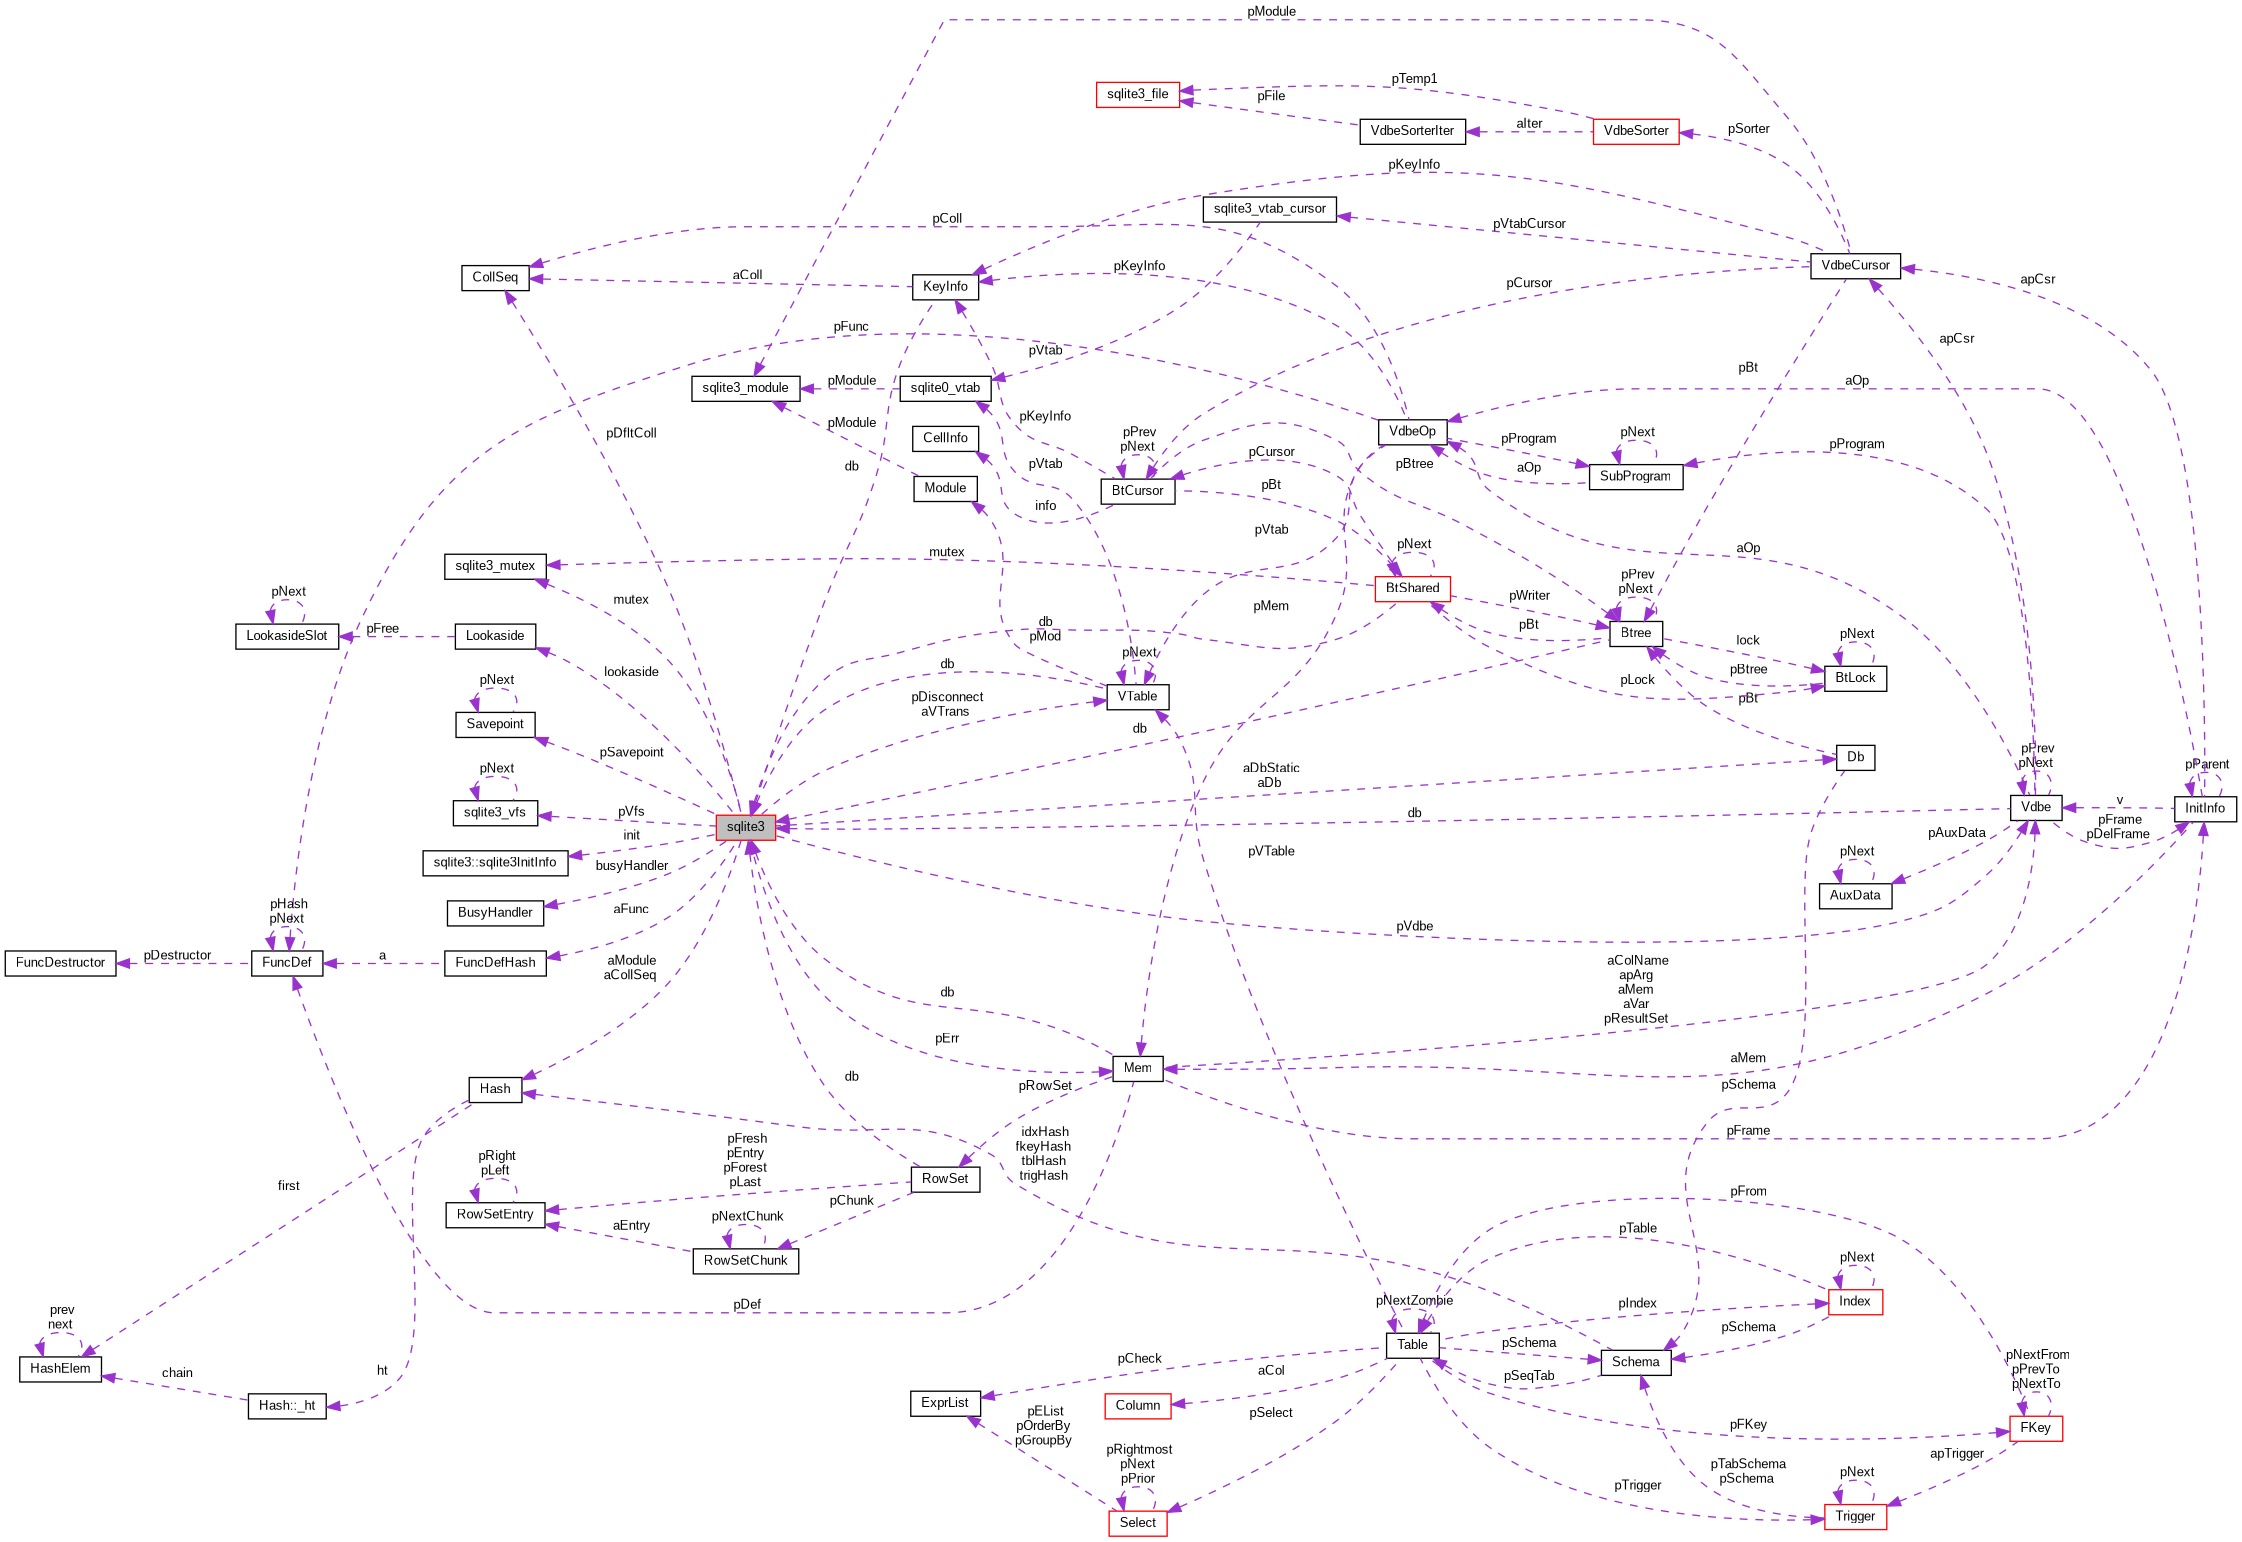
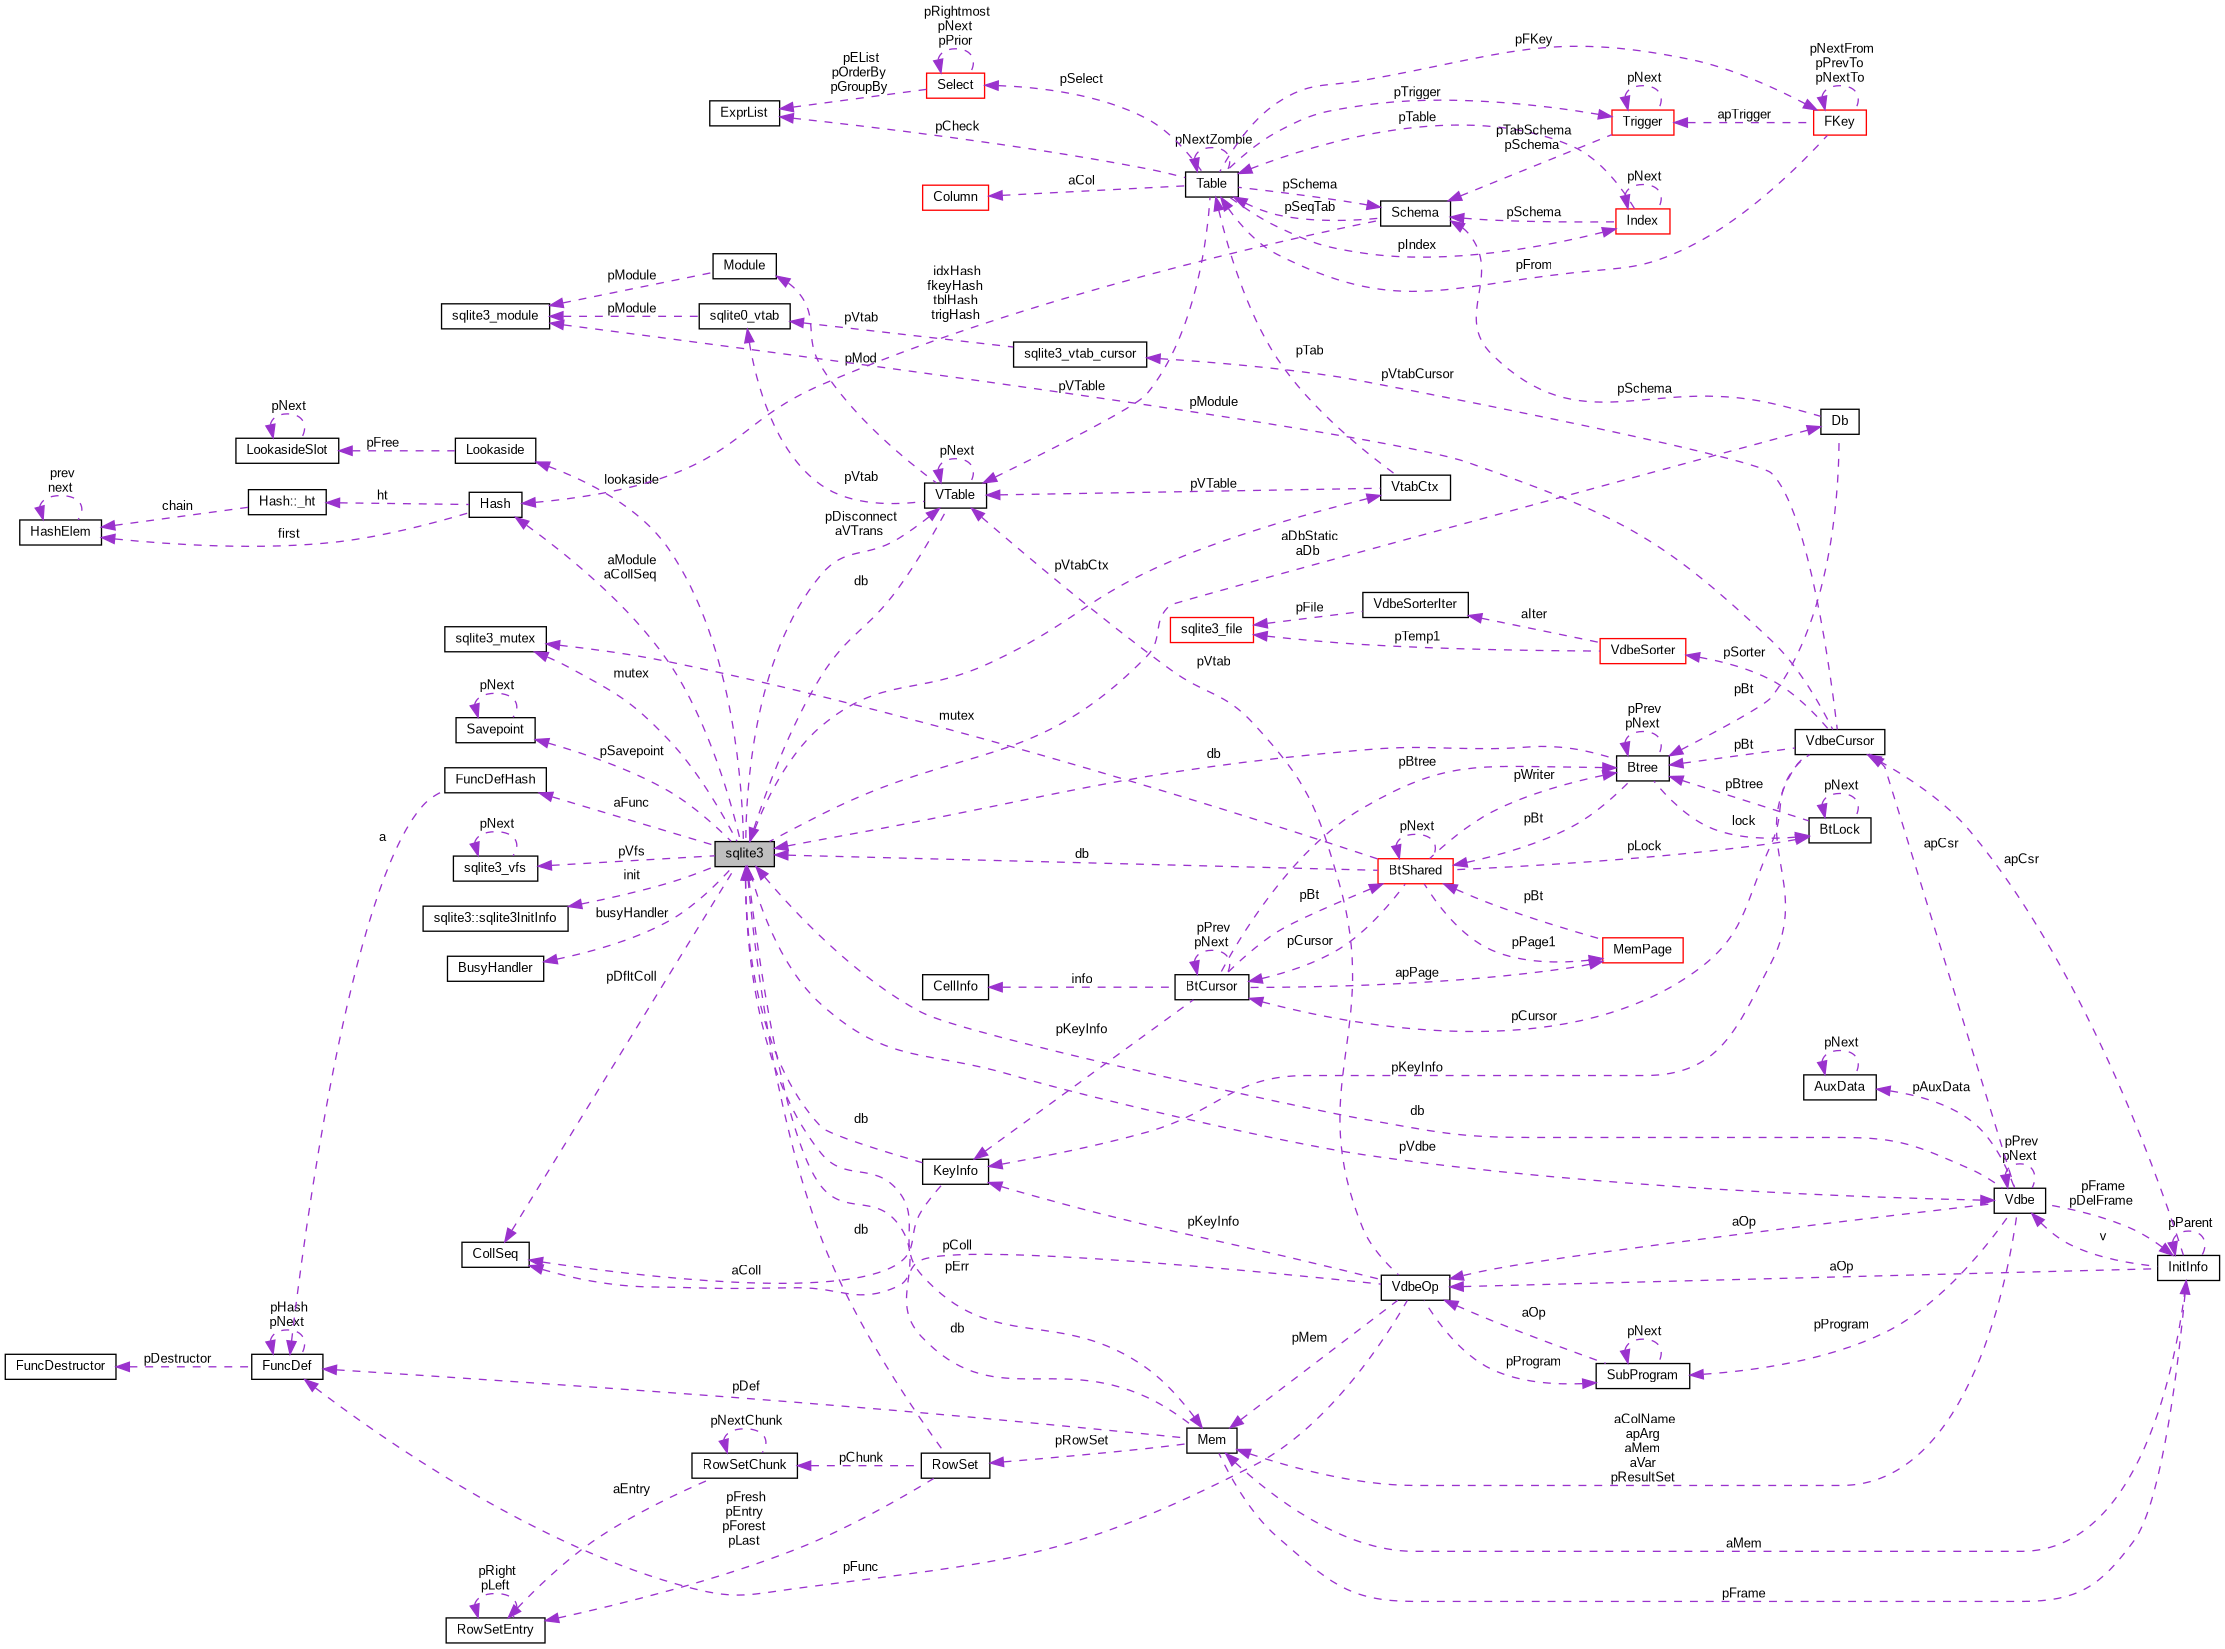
none -> (1416, 488)
(746, 828) -> (745, 854)
none -> (1643, 950)
(1650, 1028) -> (1719, 1485)
